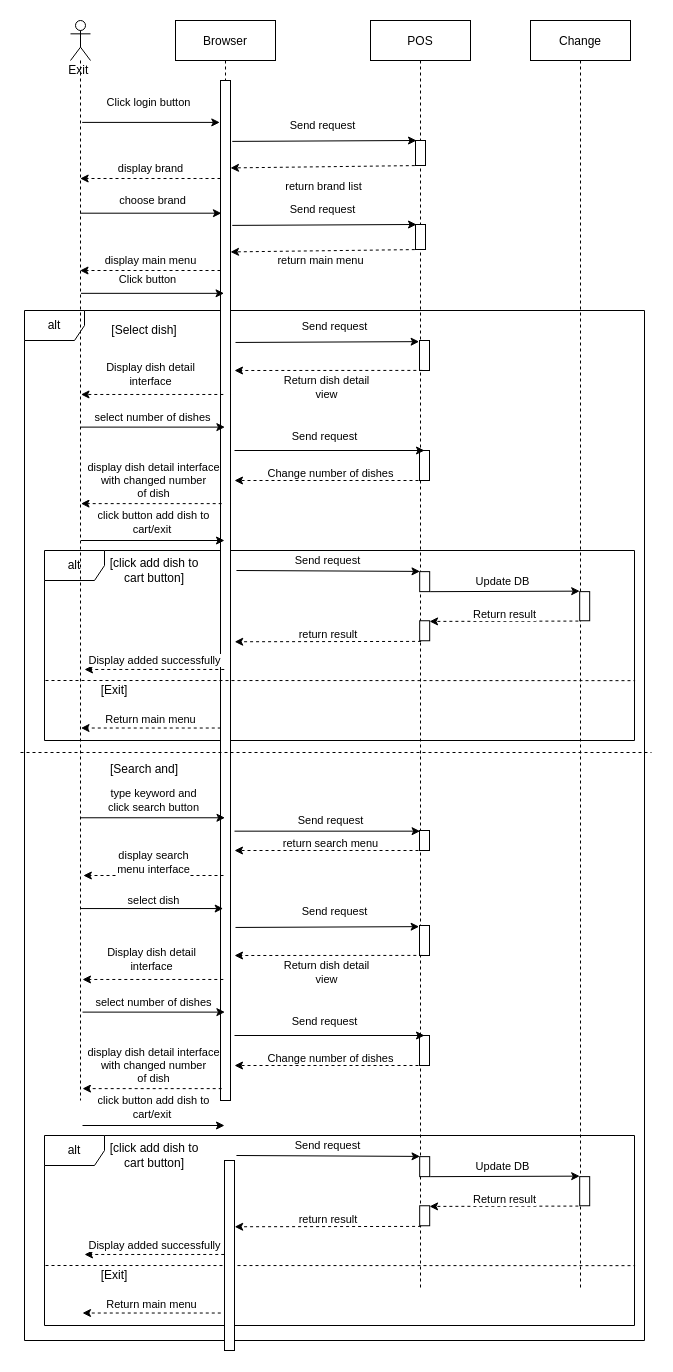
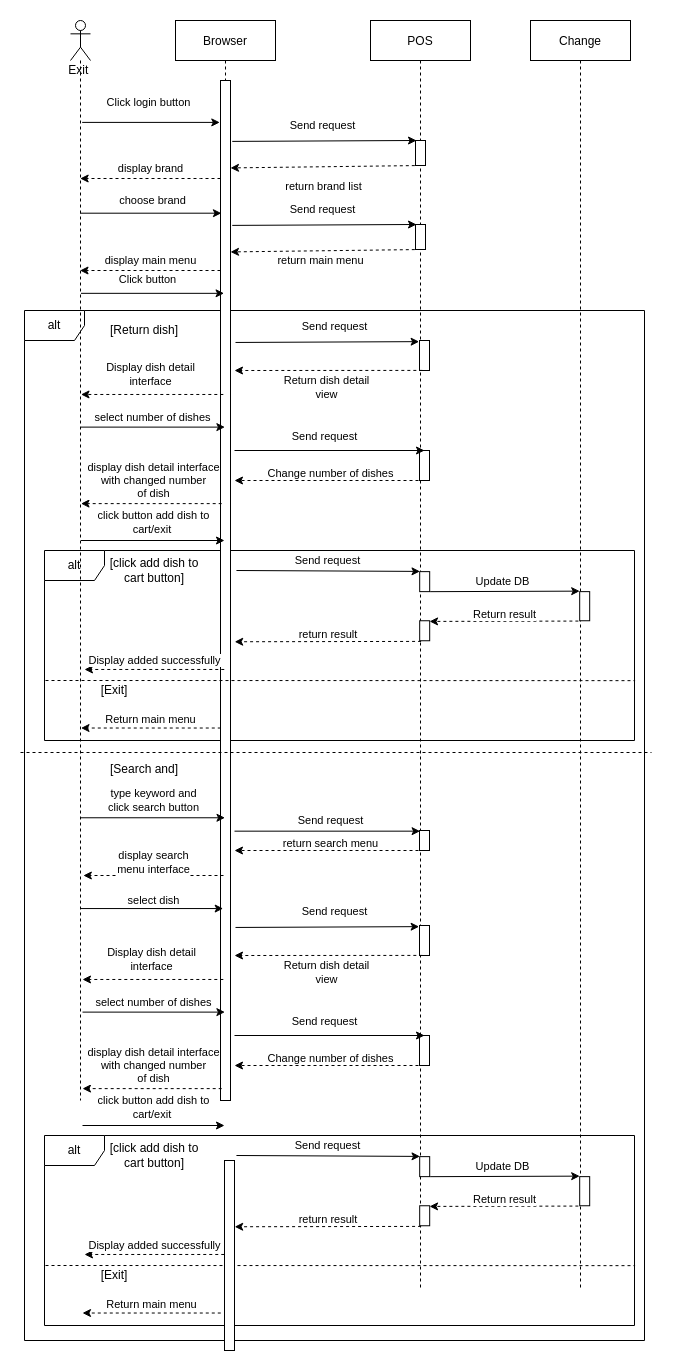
(145, 331) -> (145, 331)
